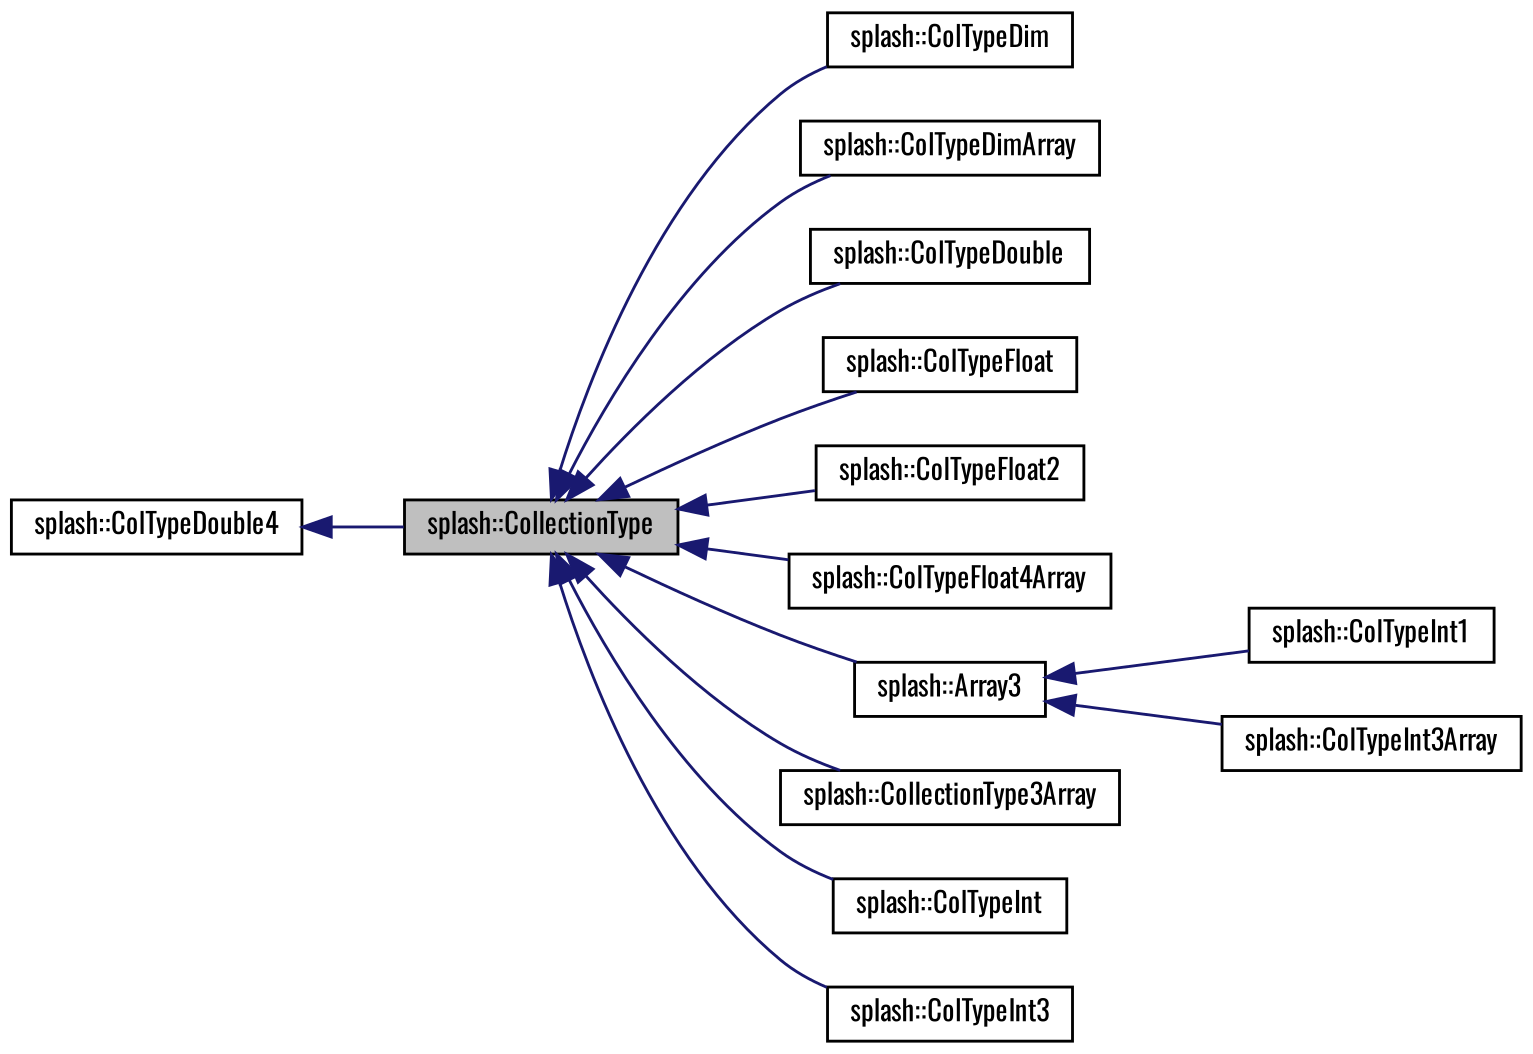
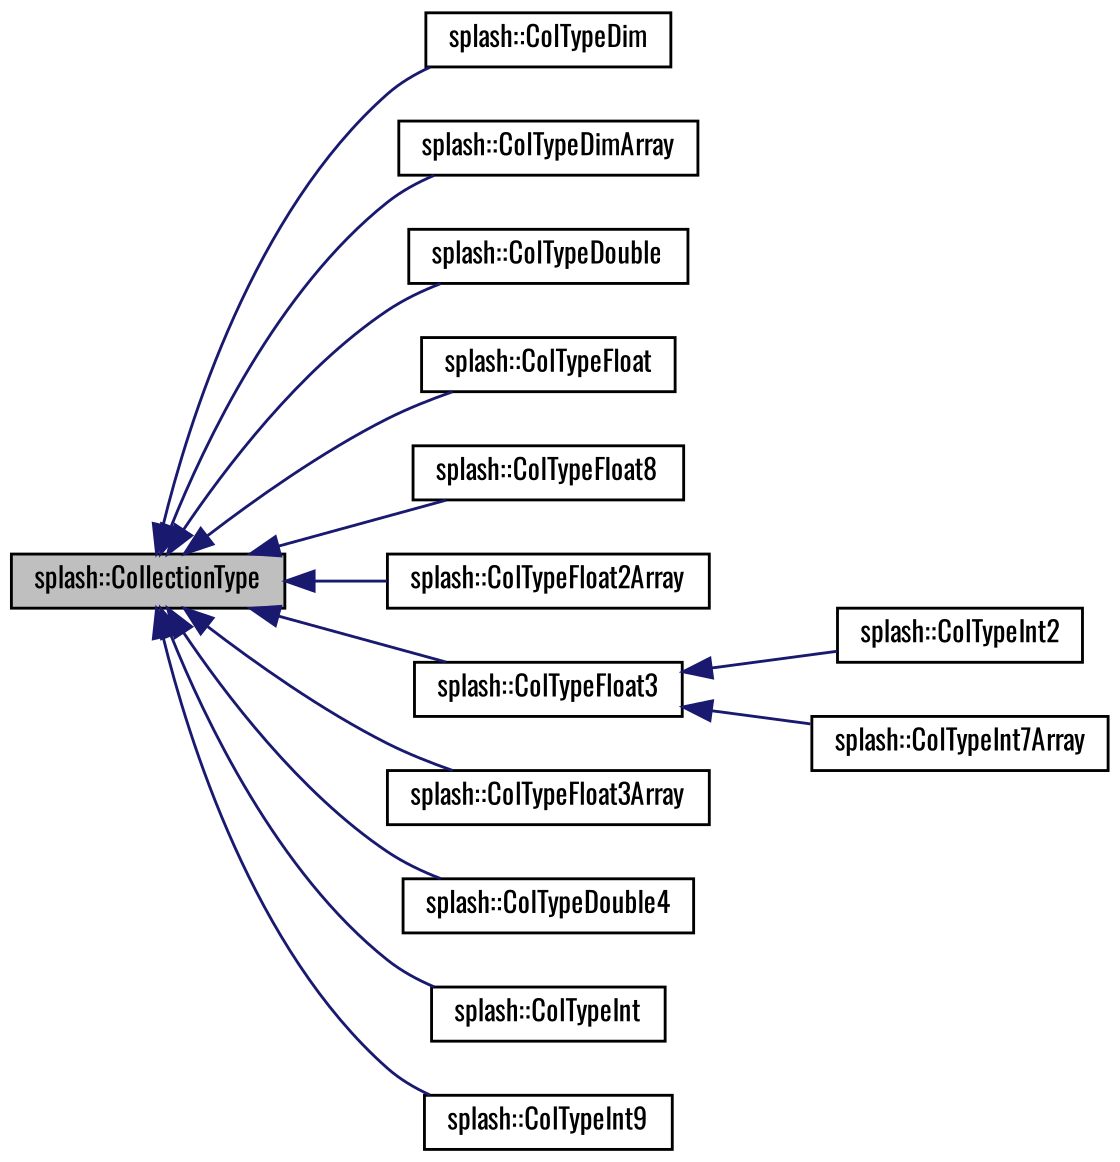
(950, 473) -> (548, 473)
(368, 527) -> (296, 773)
(950, 581) -> (548, 581)
(1372, 635) -> (960, 635)
(950, 689) -> (548, 689)
(1372, 743) -> (960, 743)
(950, 798) -> (548, 798)
(950, 1014) -> (548, 1122)
